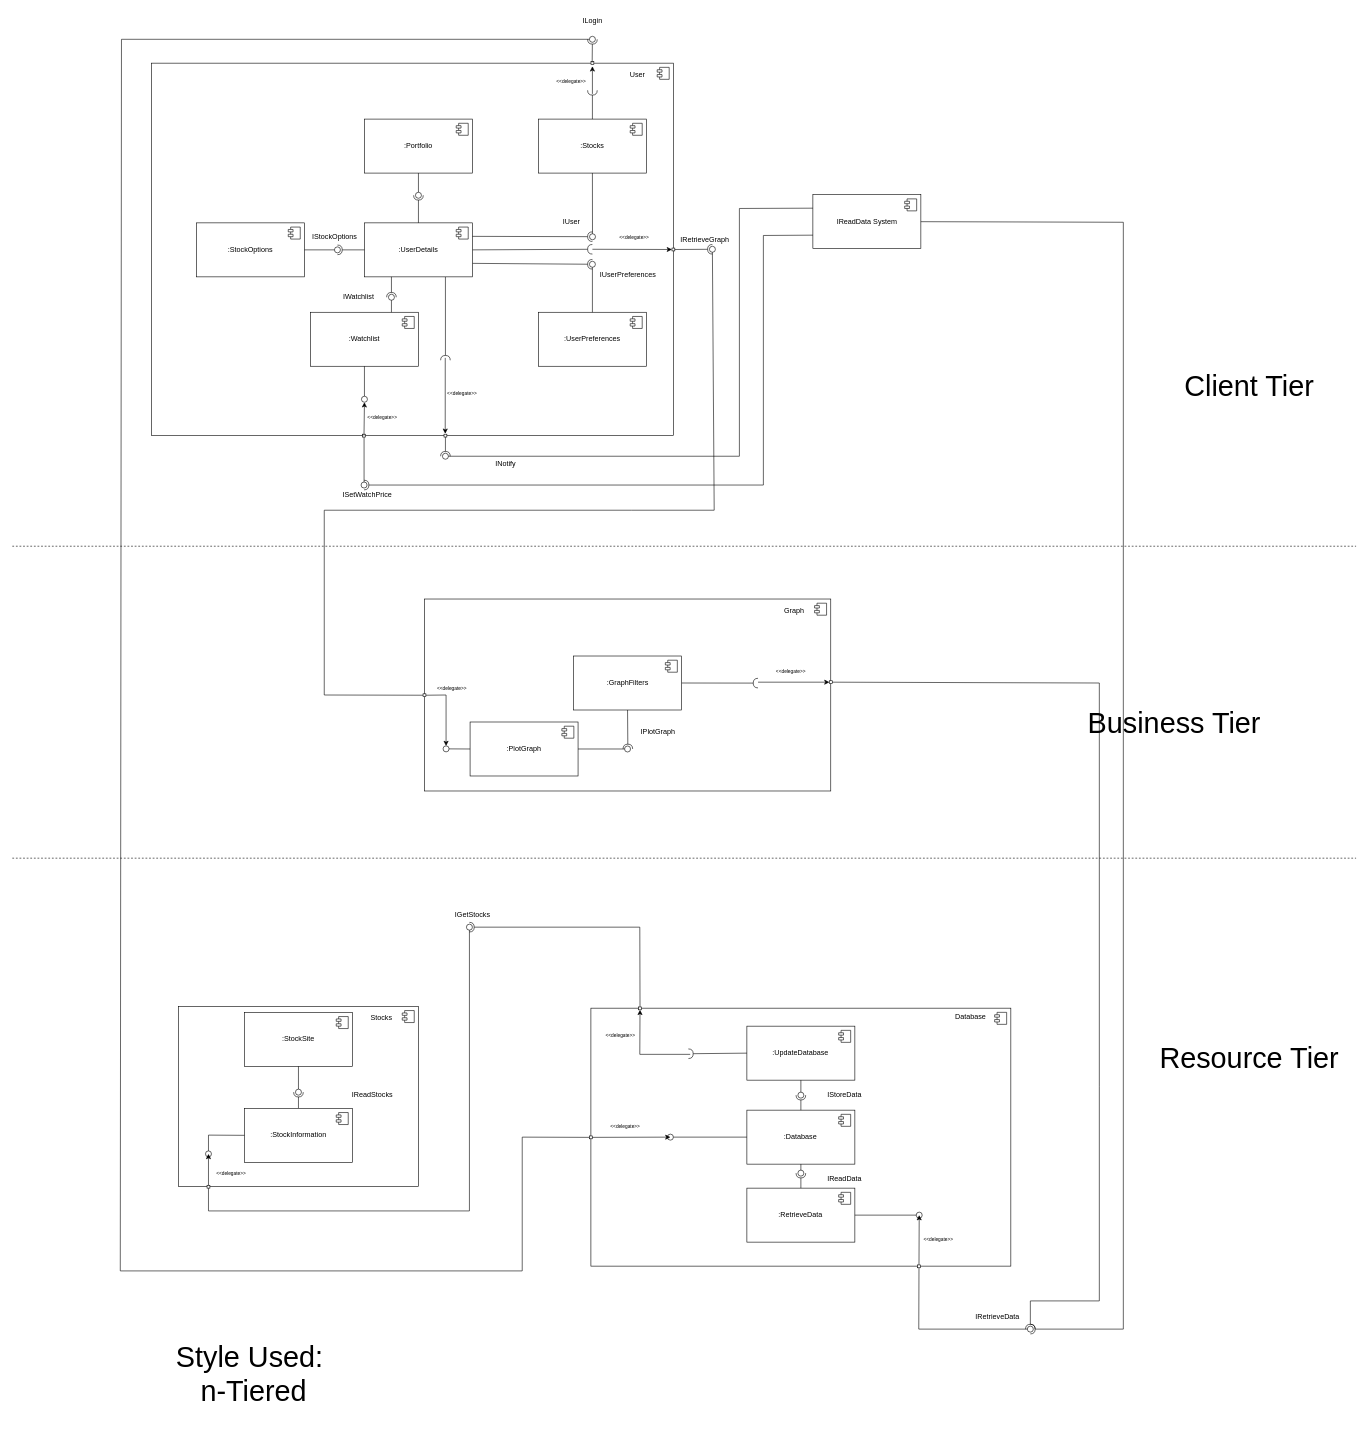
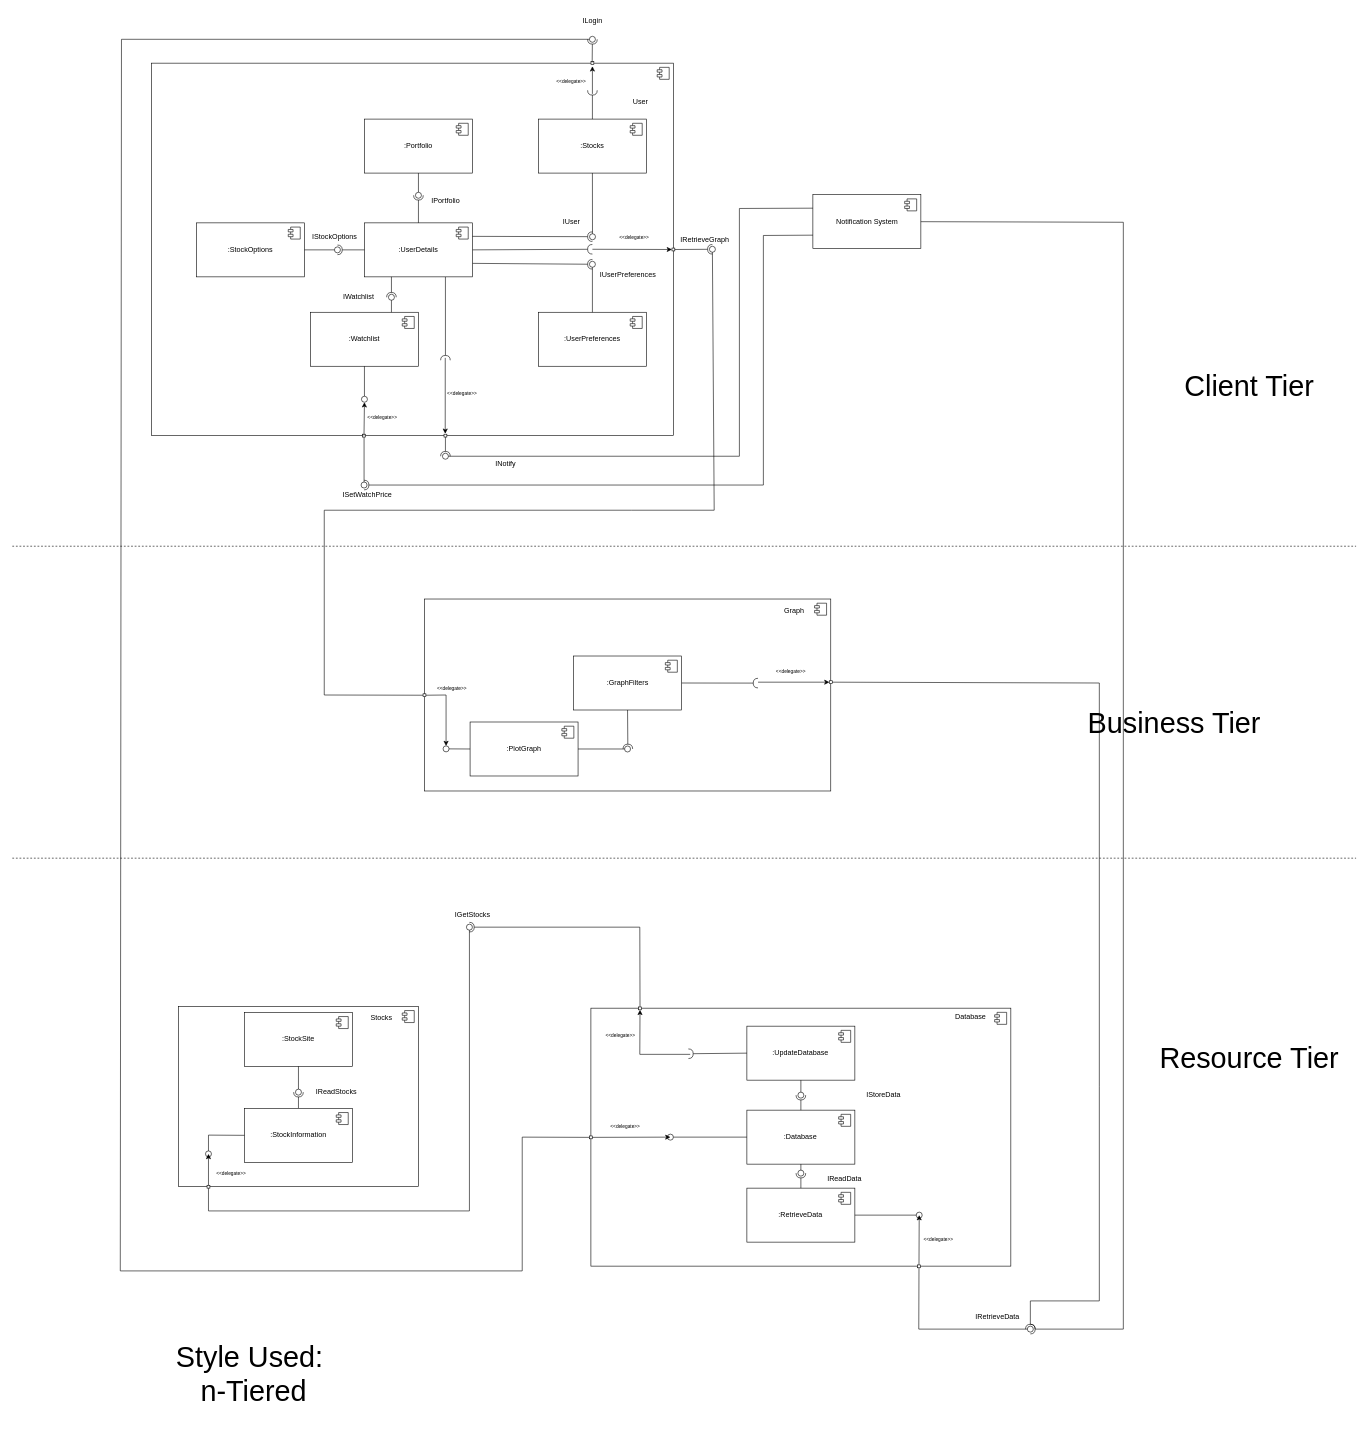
(638, 75) -> (641, 102)
none -> (446, 201)
(867, 222) -> (867, 222)
(658, 732) -> none
(372, 1095) -> (336, 1092)
(844, 1095) -> (883, 1095)
